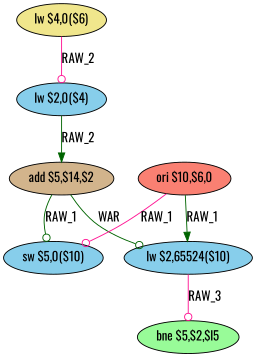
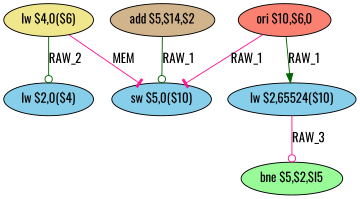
(62, 56) -> (49, 56)
none -> (103, 58)
(62, 134) -> none
(129, 220) -> (225, 58)
(99, 225) -> none
